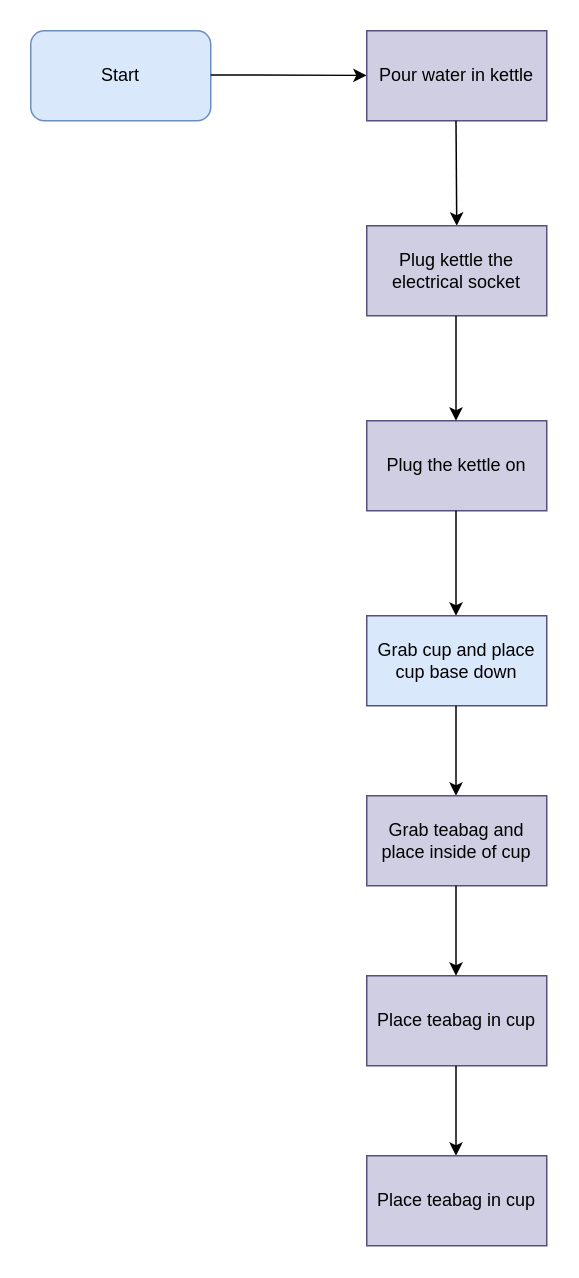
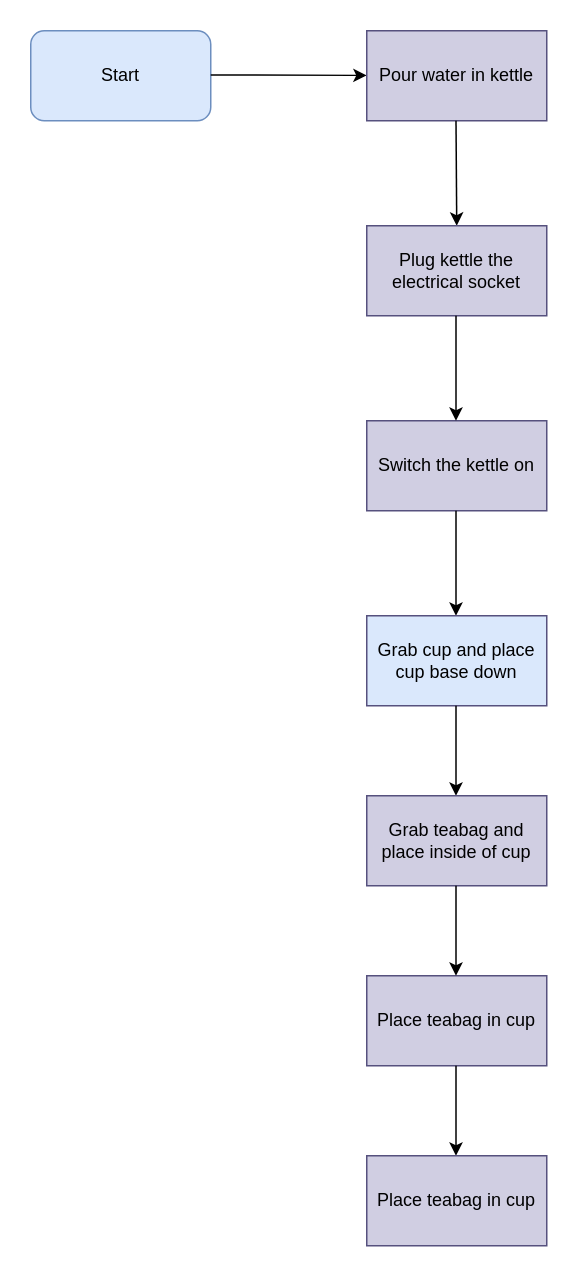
(457, 466) -> (457, 466)
